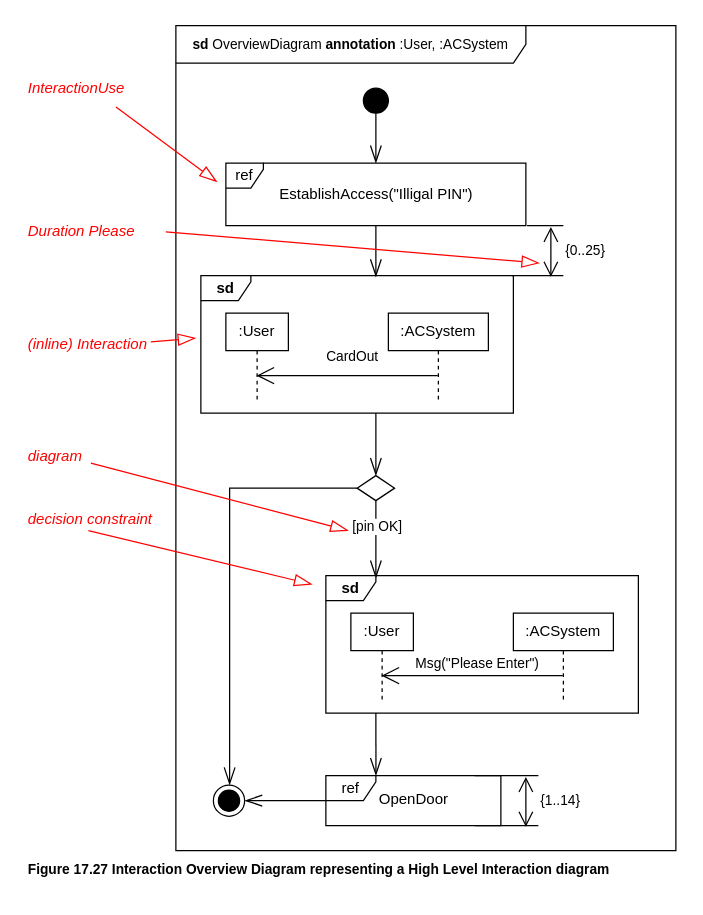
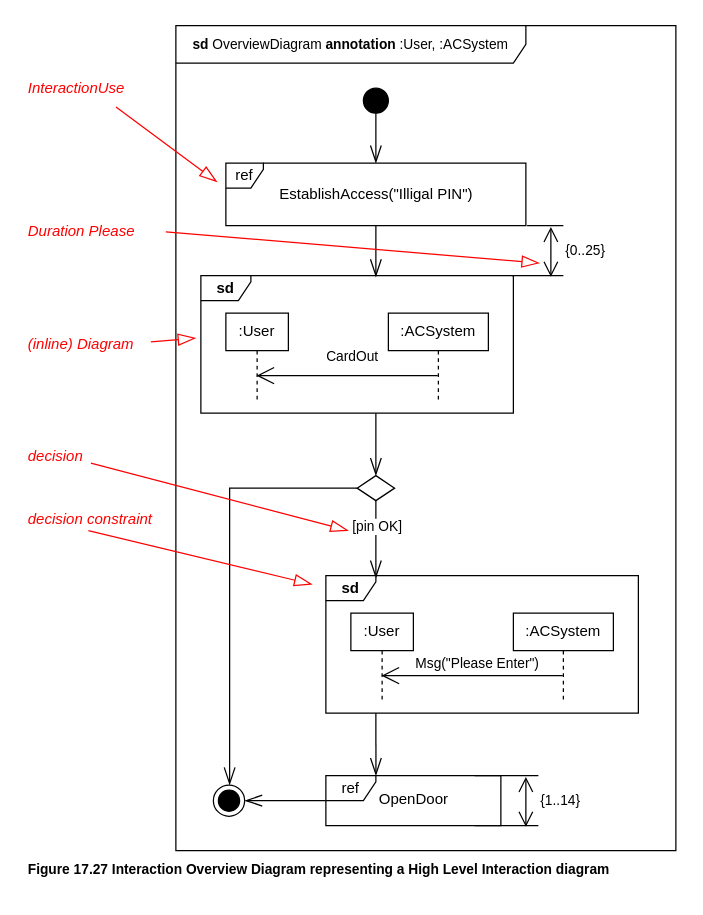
(102, 344) -> (86, 344)
(56, 457) -> (58, 457)
